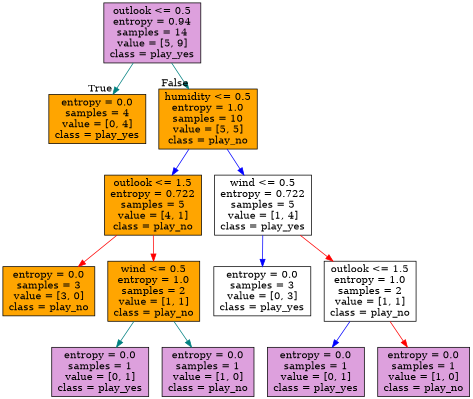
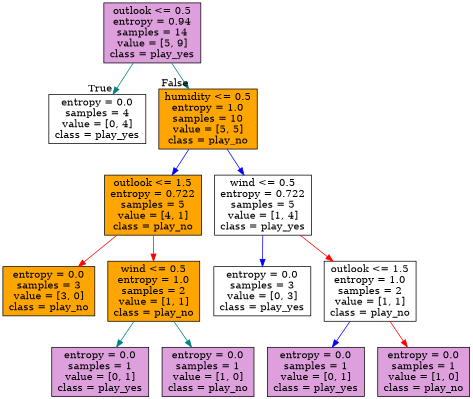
(97, 119) -> (97, 119)
